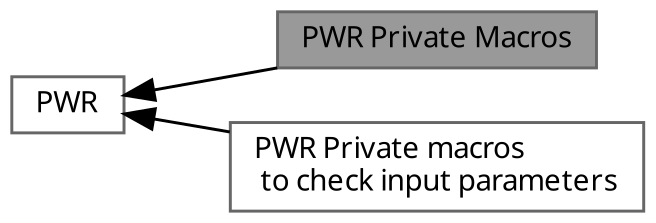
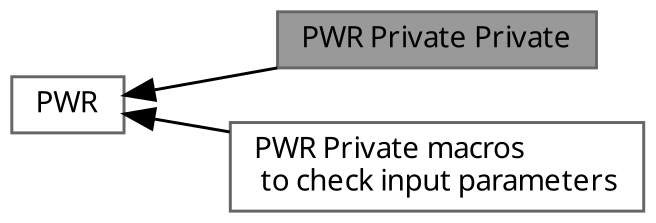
(437, 40) -> (437, 40)
